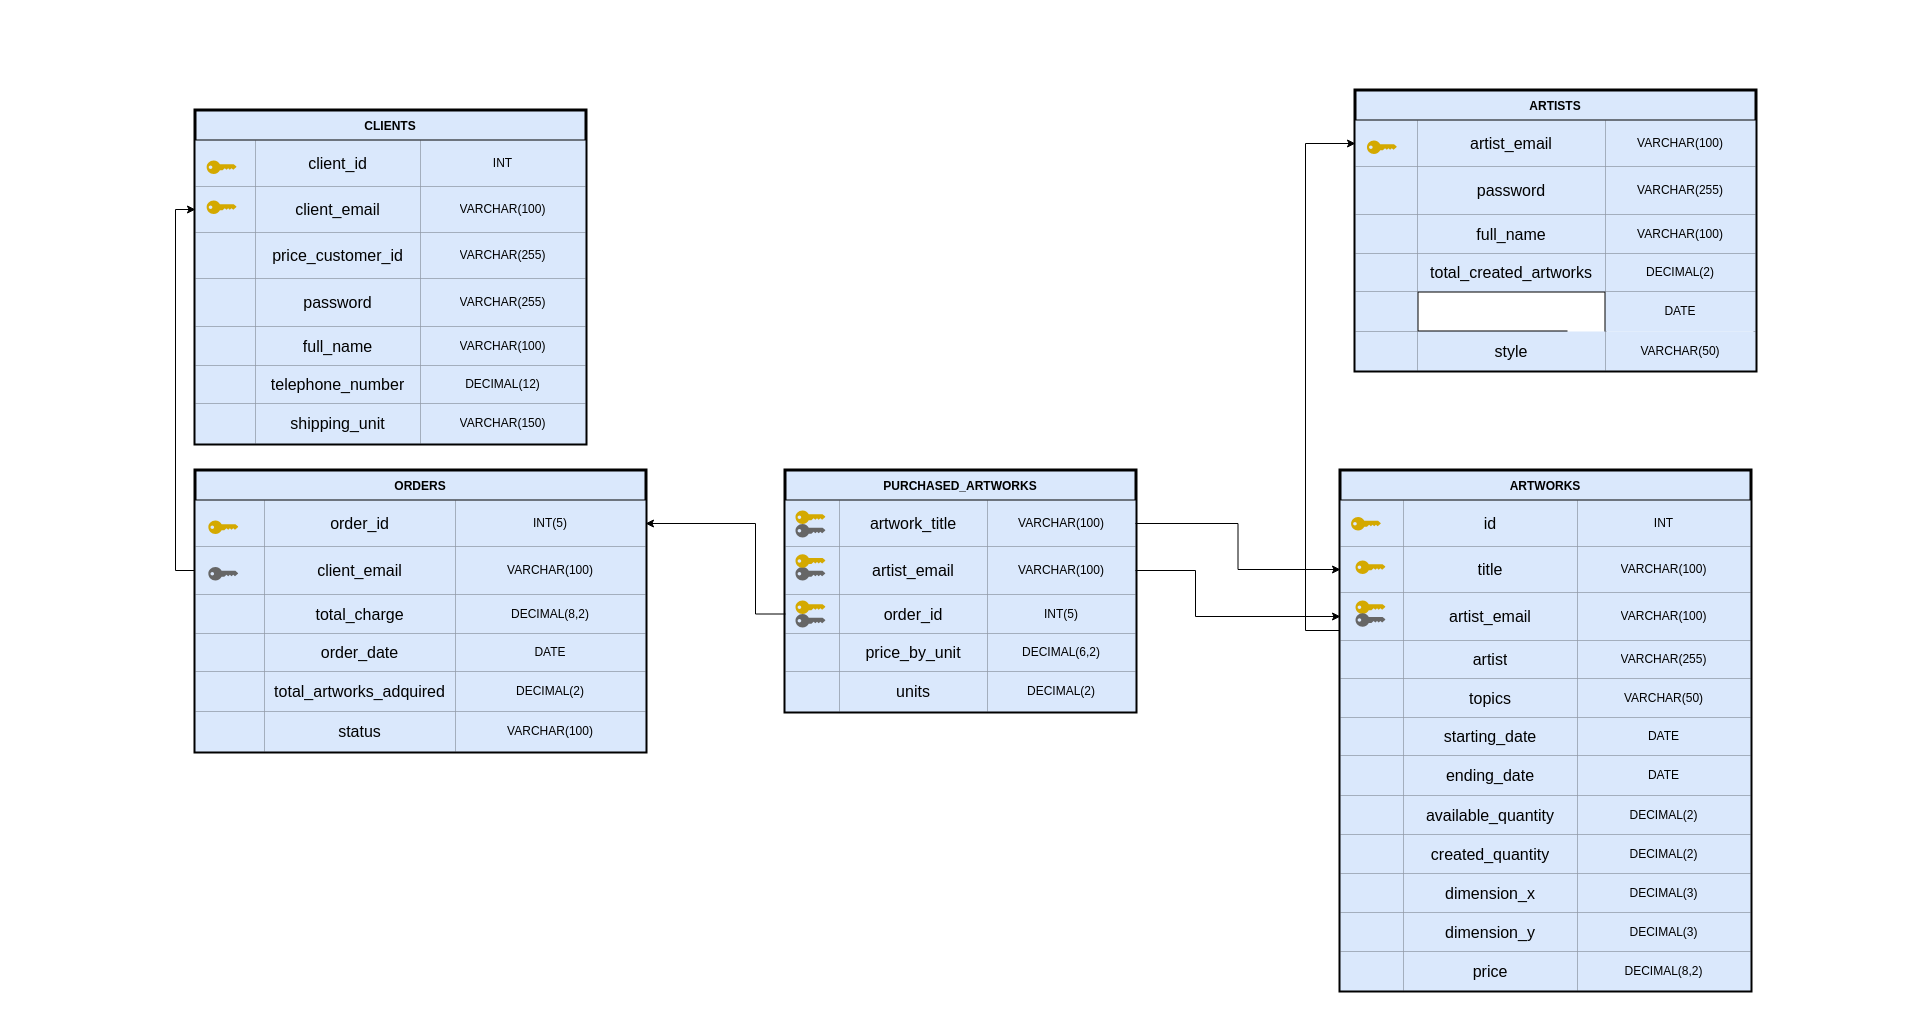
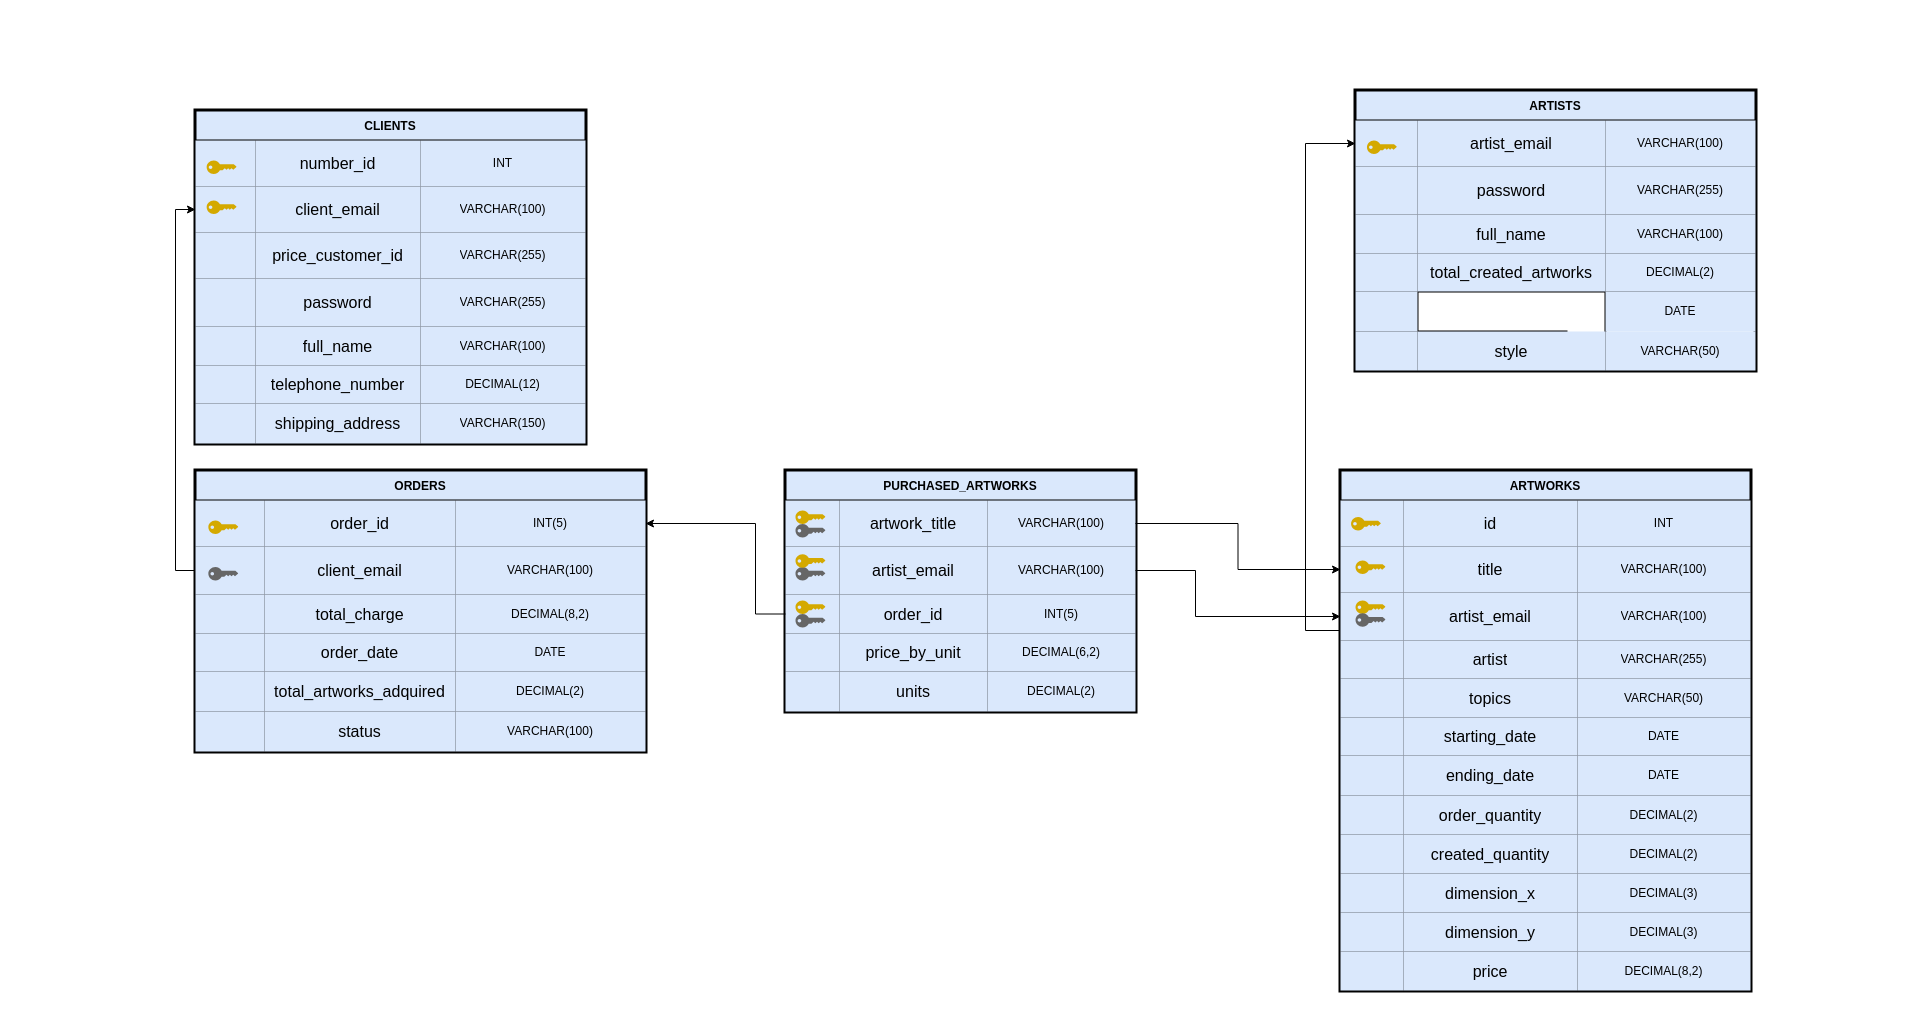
(338, 164) -> (338, 164)
(338, 424) -> (338, 424)
(1491, 816) -> (1491, 816)
